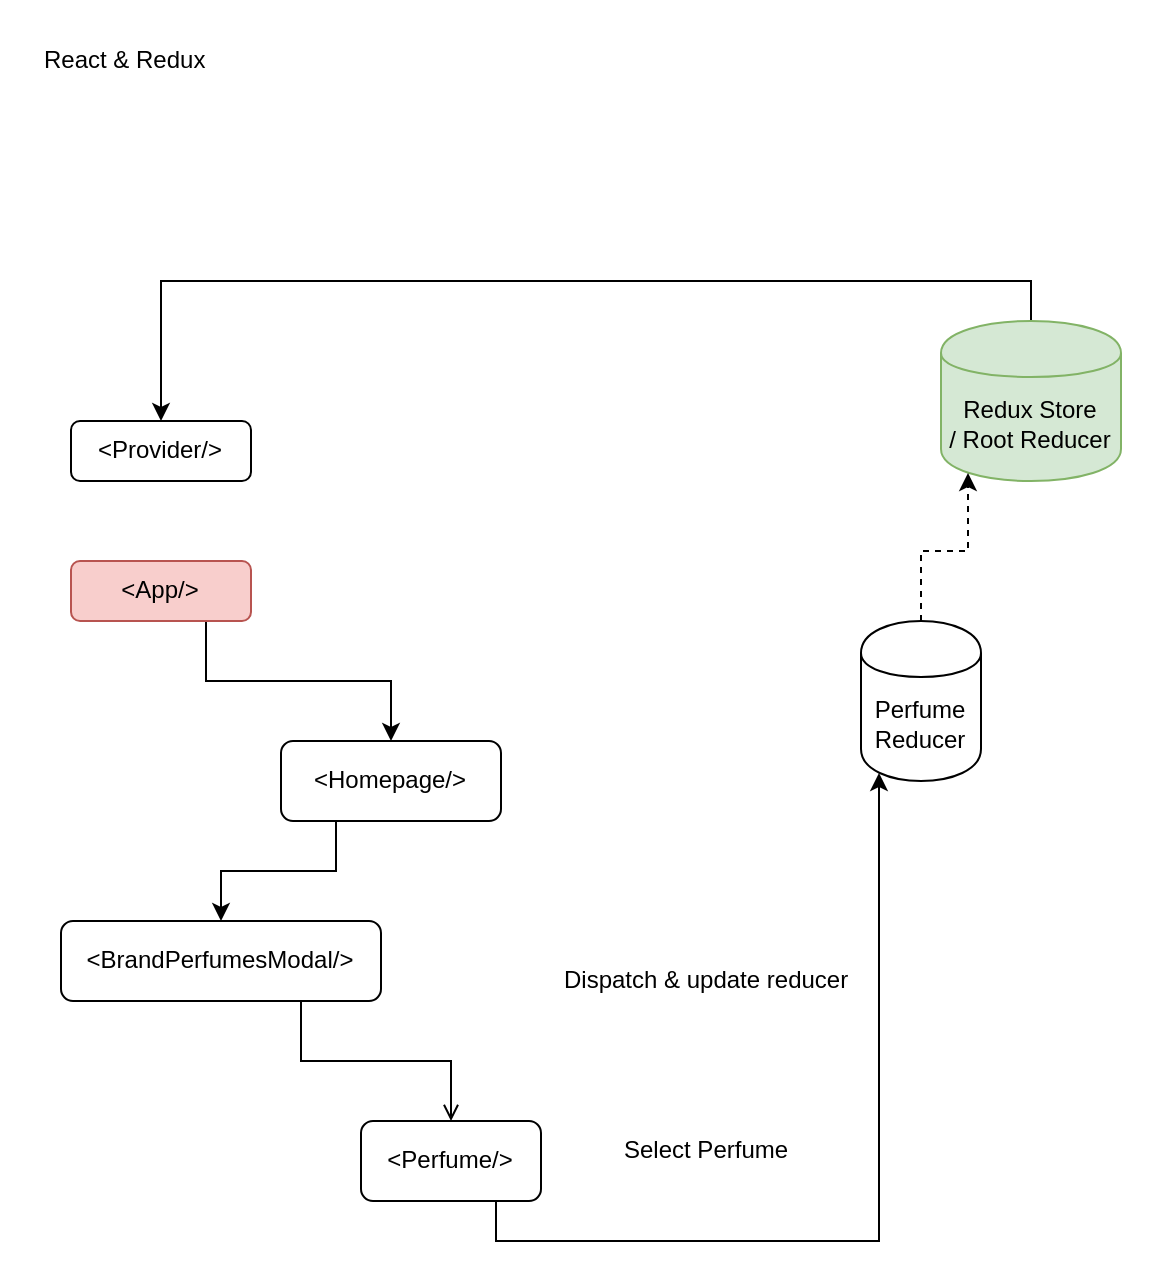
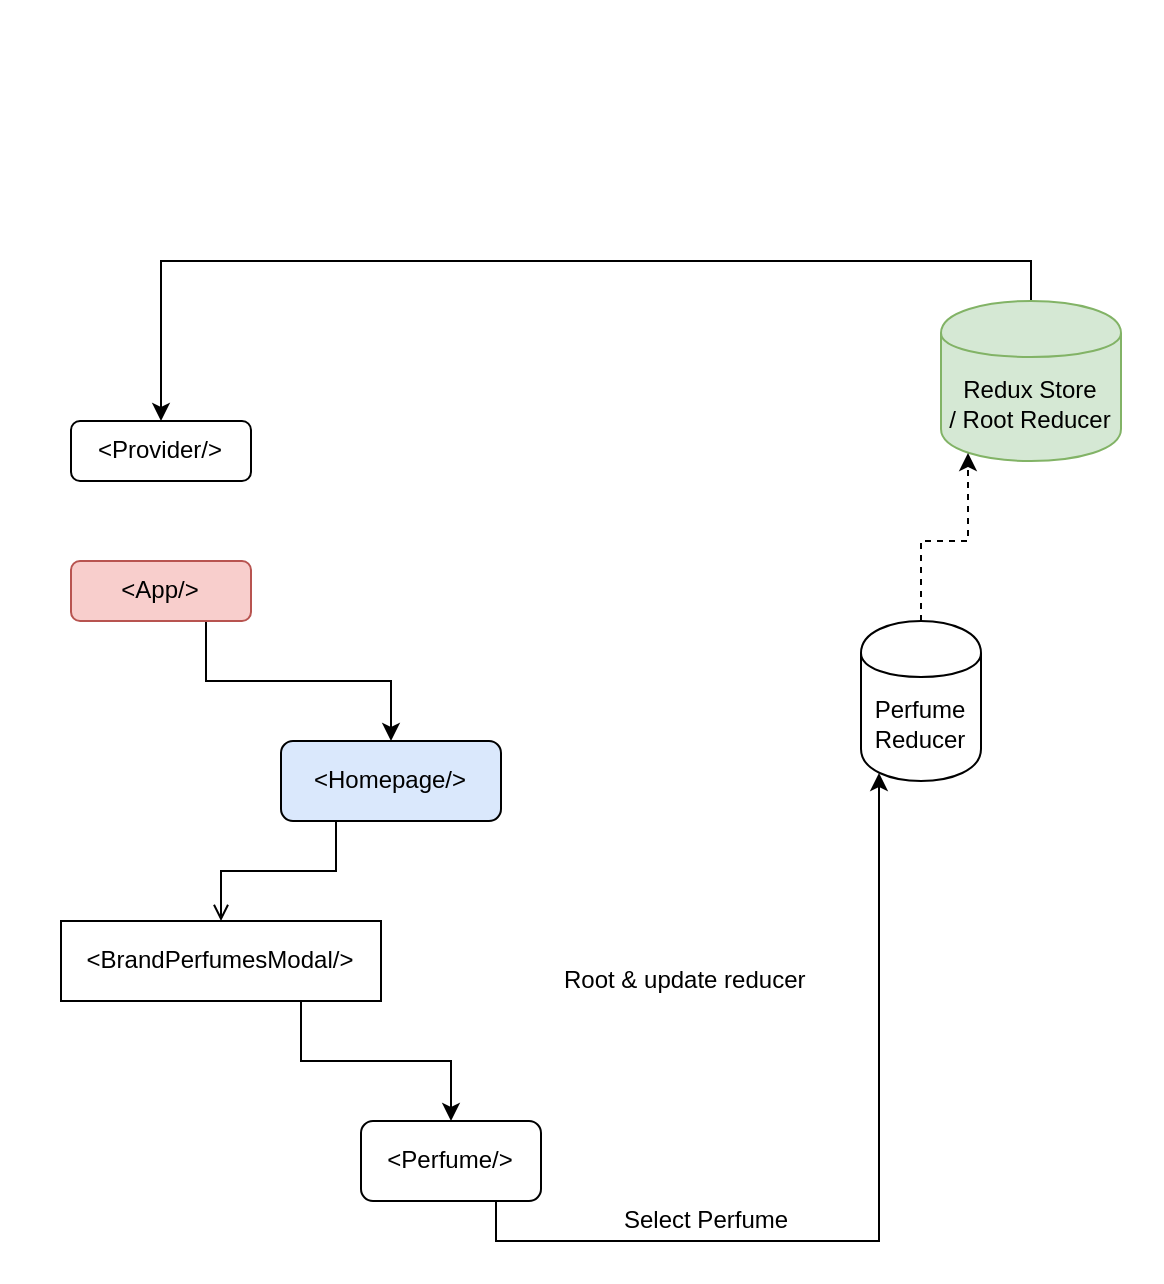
(141, 61) -> none
(1031, 401) -> (1031, 381)
(391, 781) -> (391, 781)
(221, 906) -> (221, 909)
(221, 961) -> (221, 961)
(721, 981) -> (697, 981)
(451, 1108) -> (451, 1106)
(721, 1151) -> (721, 1221)
